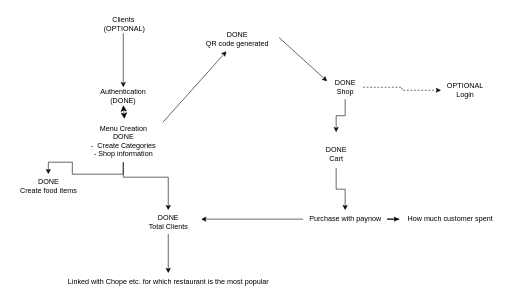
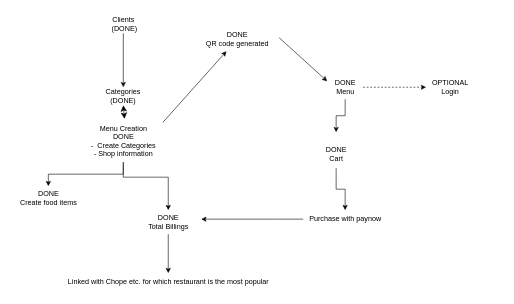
(124, 24) -> (124, 24)
(346, 87) -> (346, 87)
(465, 90) -> (450, 87)
(123, 96) -> (123, 96)
(48, 186) -> (48, 198)
(395, 219) -> none
(450, 219) -> none
(169, 222) -> (169, 222)
